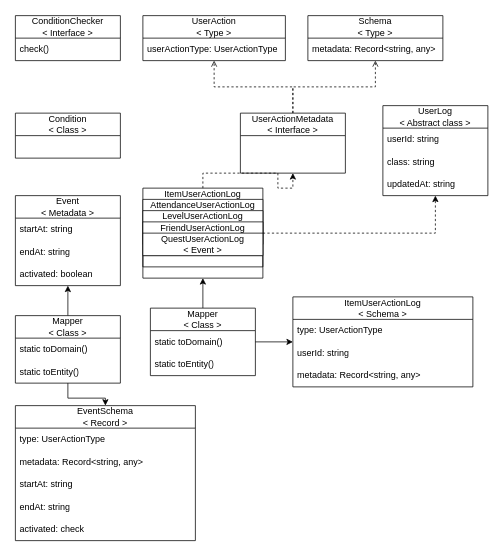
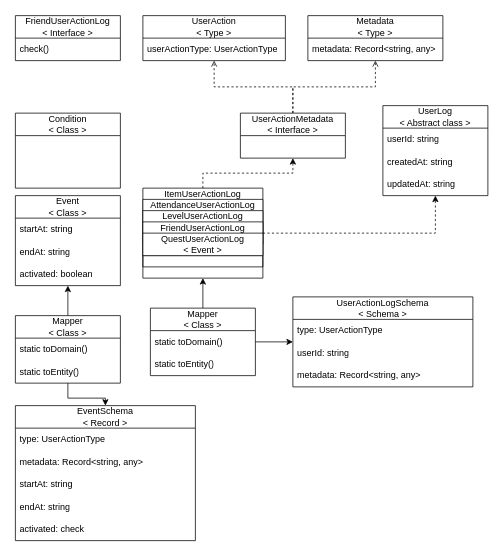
(68, 27) -> (68, 27)
(375, 27) -> (375, 27)
(68, 135) -> (68, 150)
(293, 143) -> (293, 135)
(415, 162) -> (427, 162)
(68, 207) -> (68, 207)
(383, 308) -> (383, 308)
